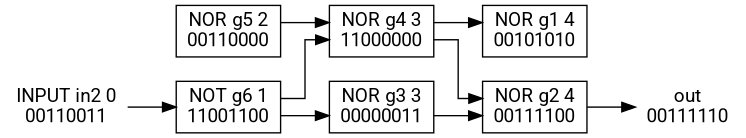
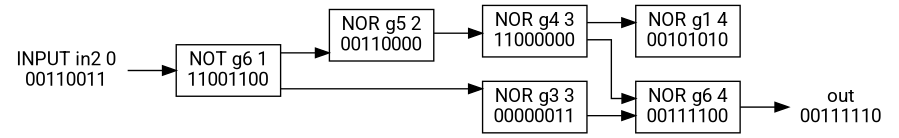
(305, 76) -> (298, 53)
(535, 107) -> (688, 107)
